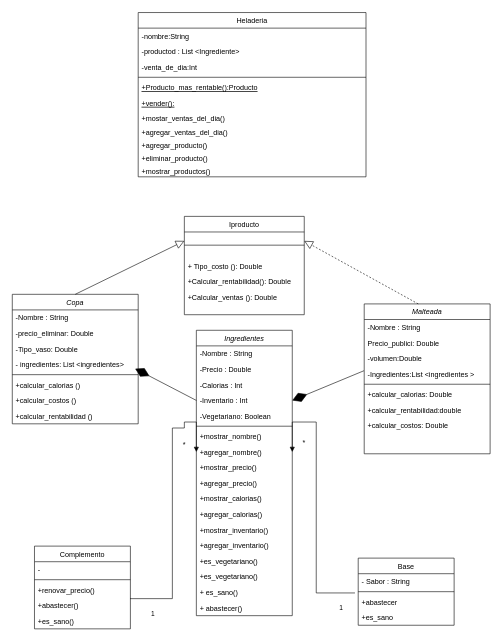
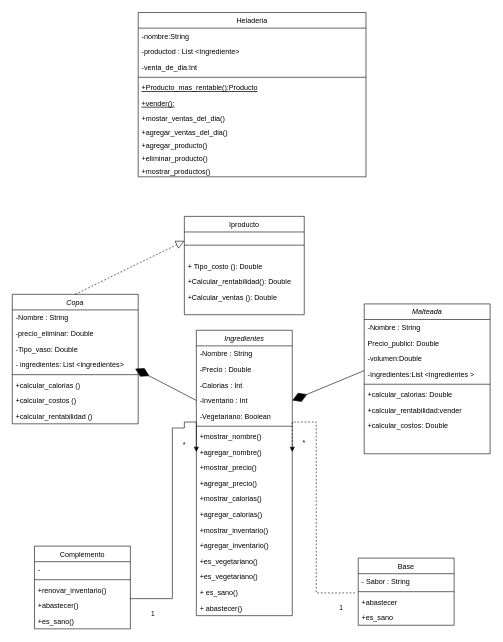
(126, 270) -> (126, 270)
(366, 275) -> none
(420, 410) -> (421, 410)
(317, 515) -> (317, 515)
(71, 590) -> (78, 590)
